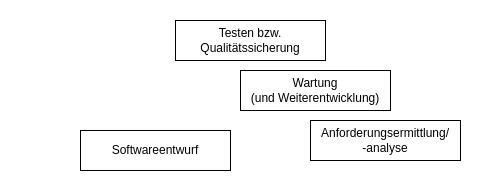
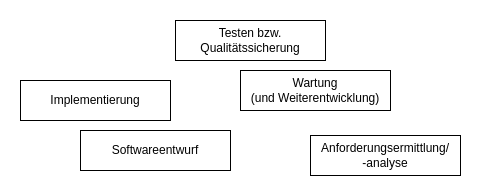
none -> (96, 101)
(386, 141) -> (386, 156)
